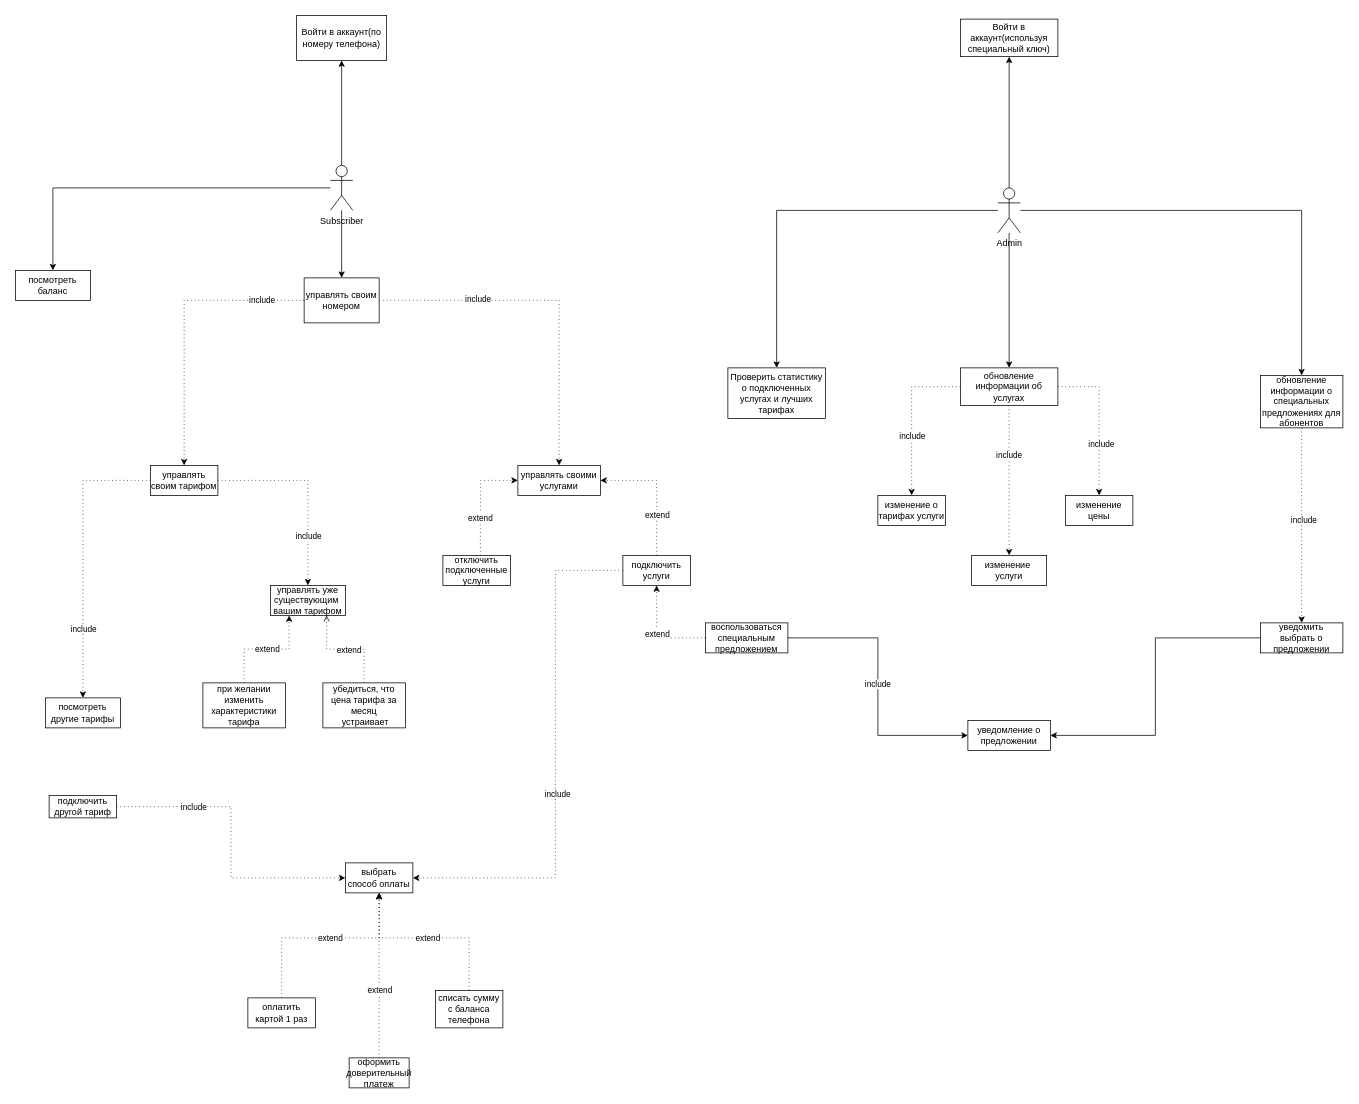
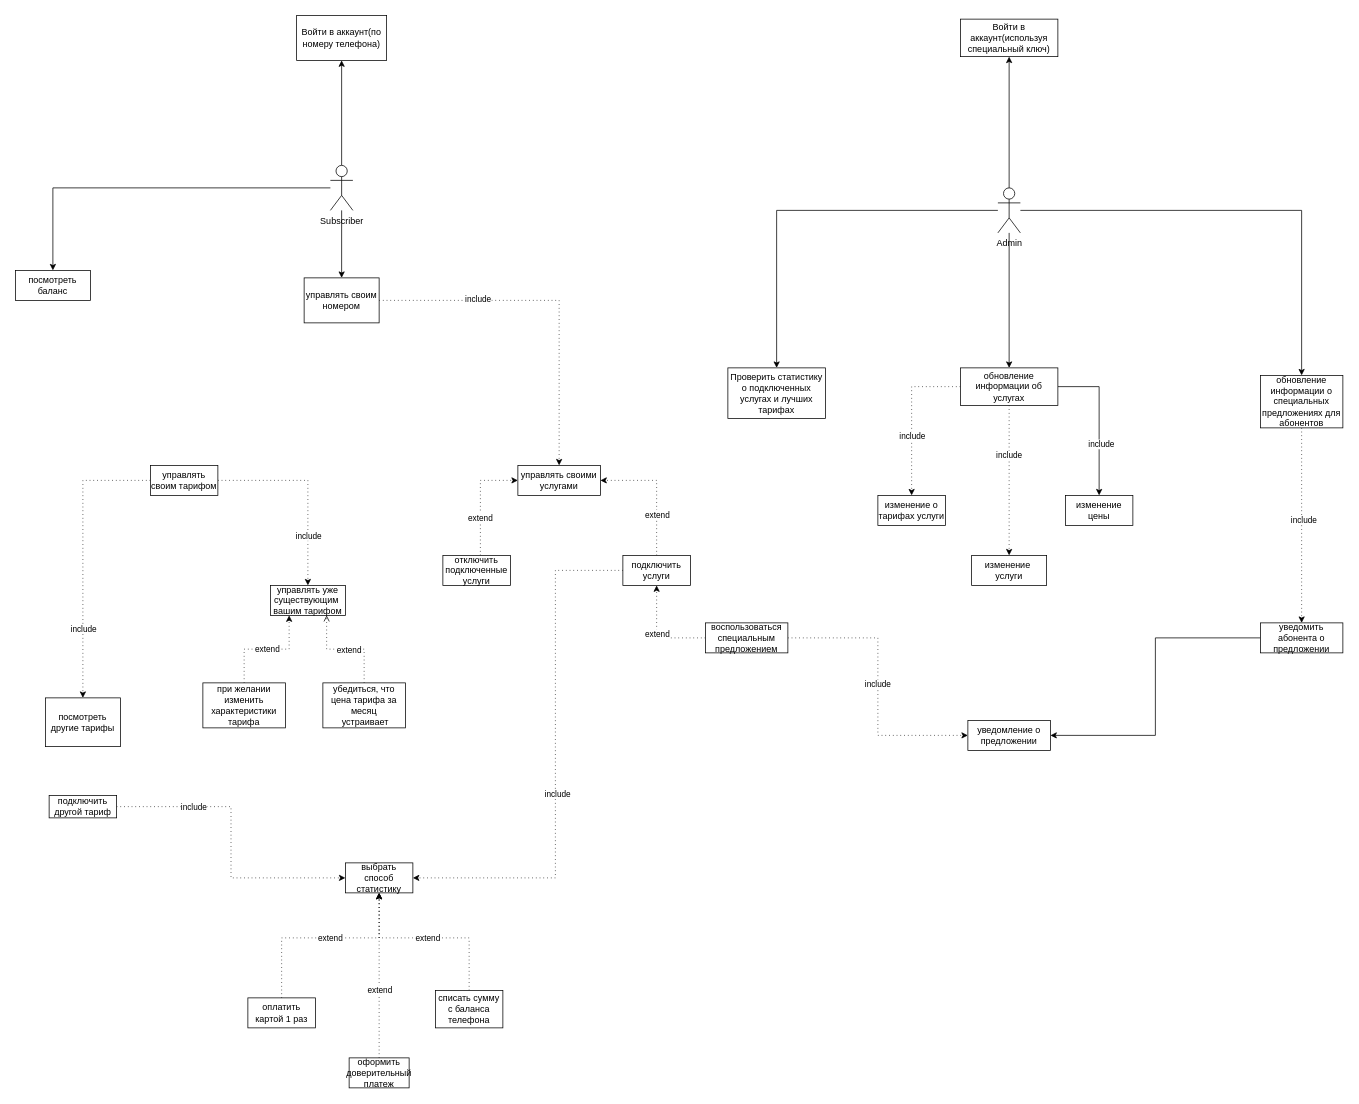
(263, 300) -> none
(1099, 418) -> (1099, 418)
(1302, 638) -> (1302, 638)
(878, 687) -> (878, 687)
(83, 713) -> (83, 722)
(379, 878) -> (379, 878)
